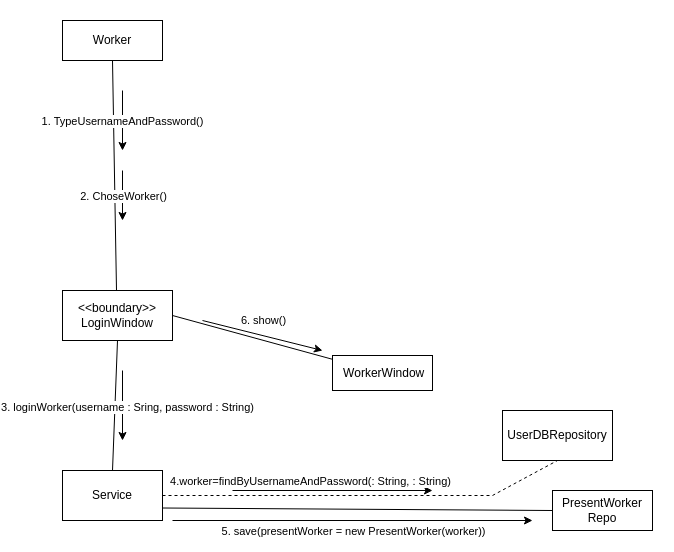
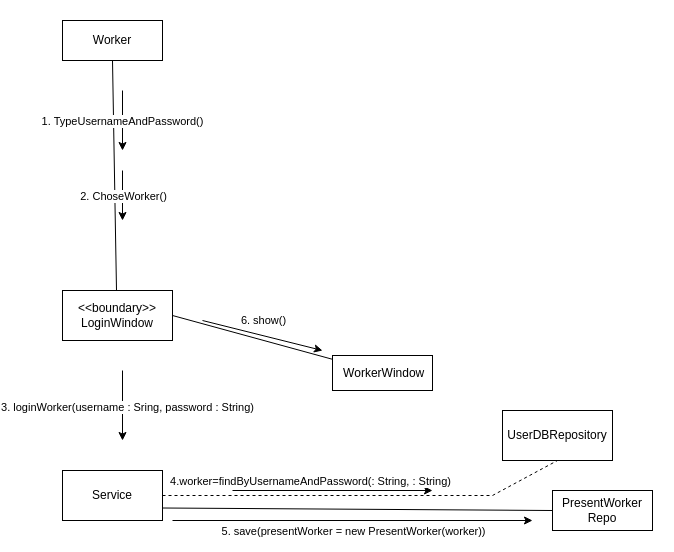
(116, 372) -> none
